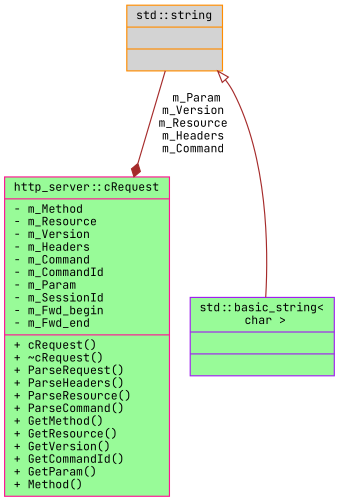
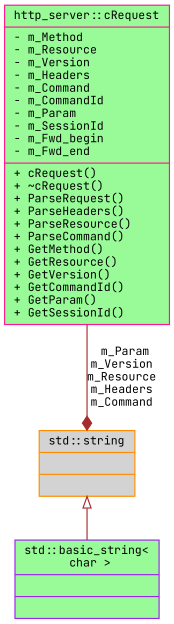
(152, 117) -> (87, 370)
(49, 485) -> (70, 313)
